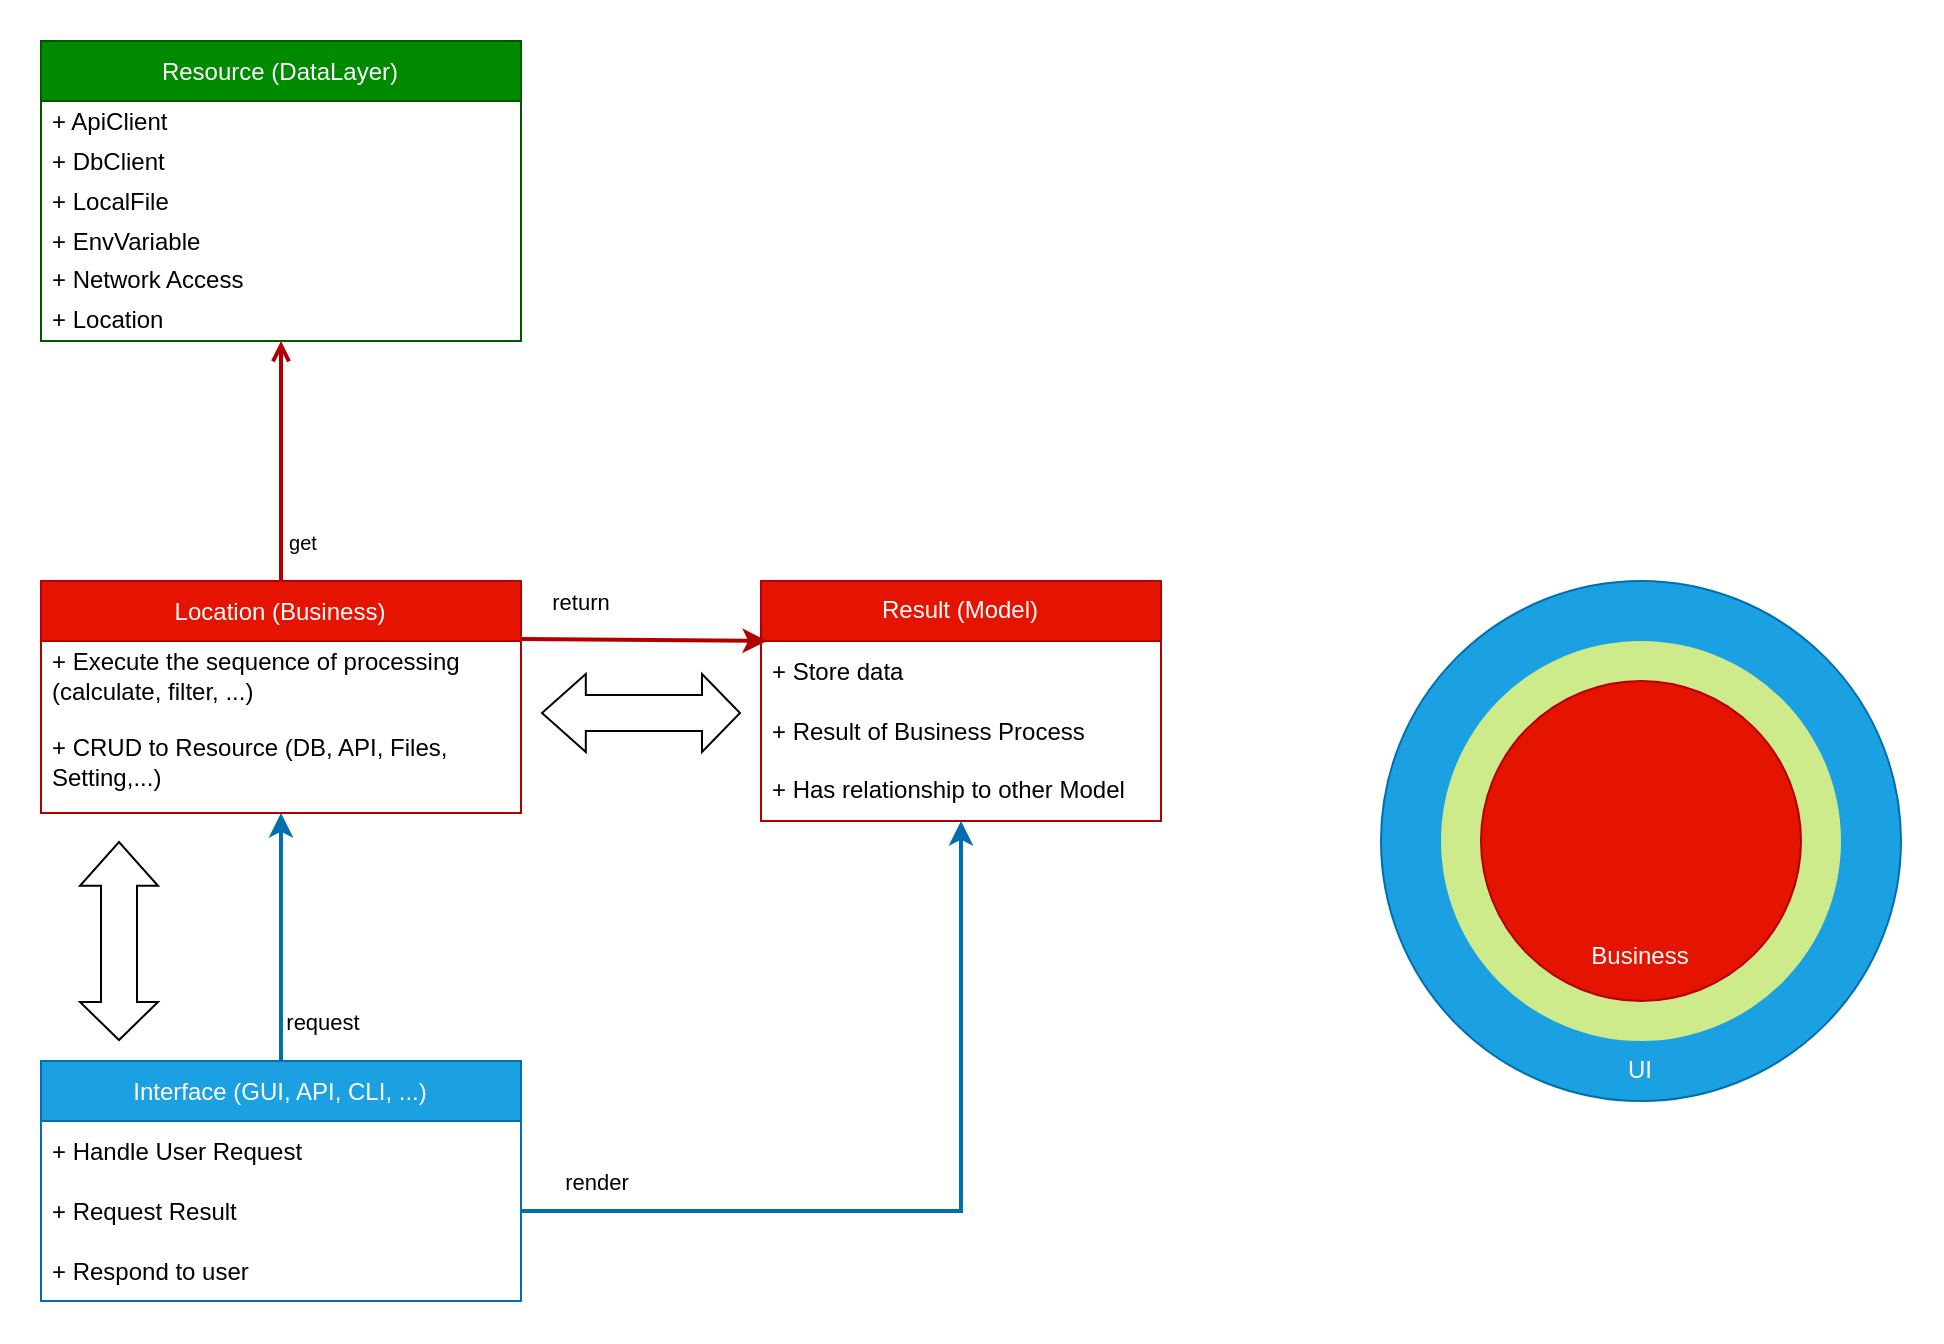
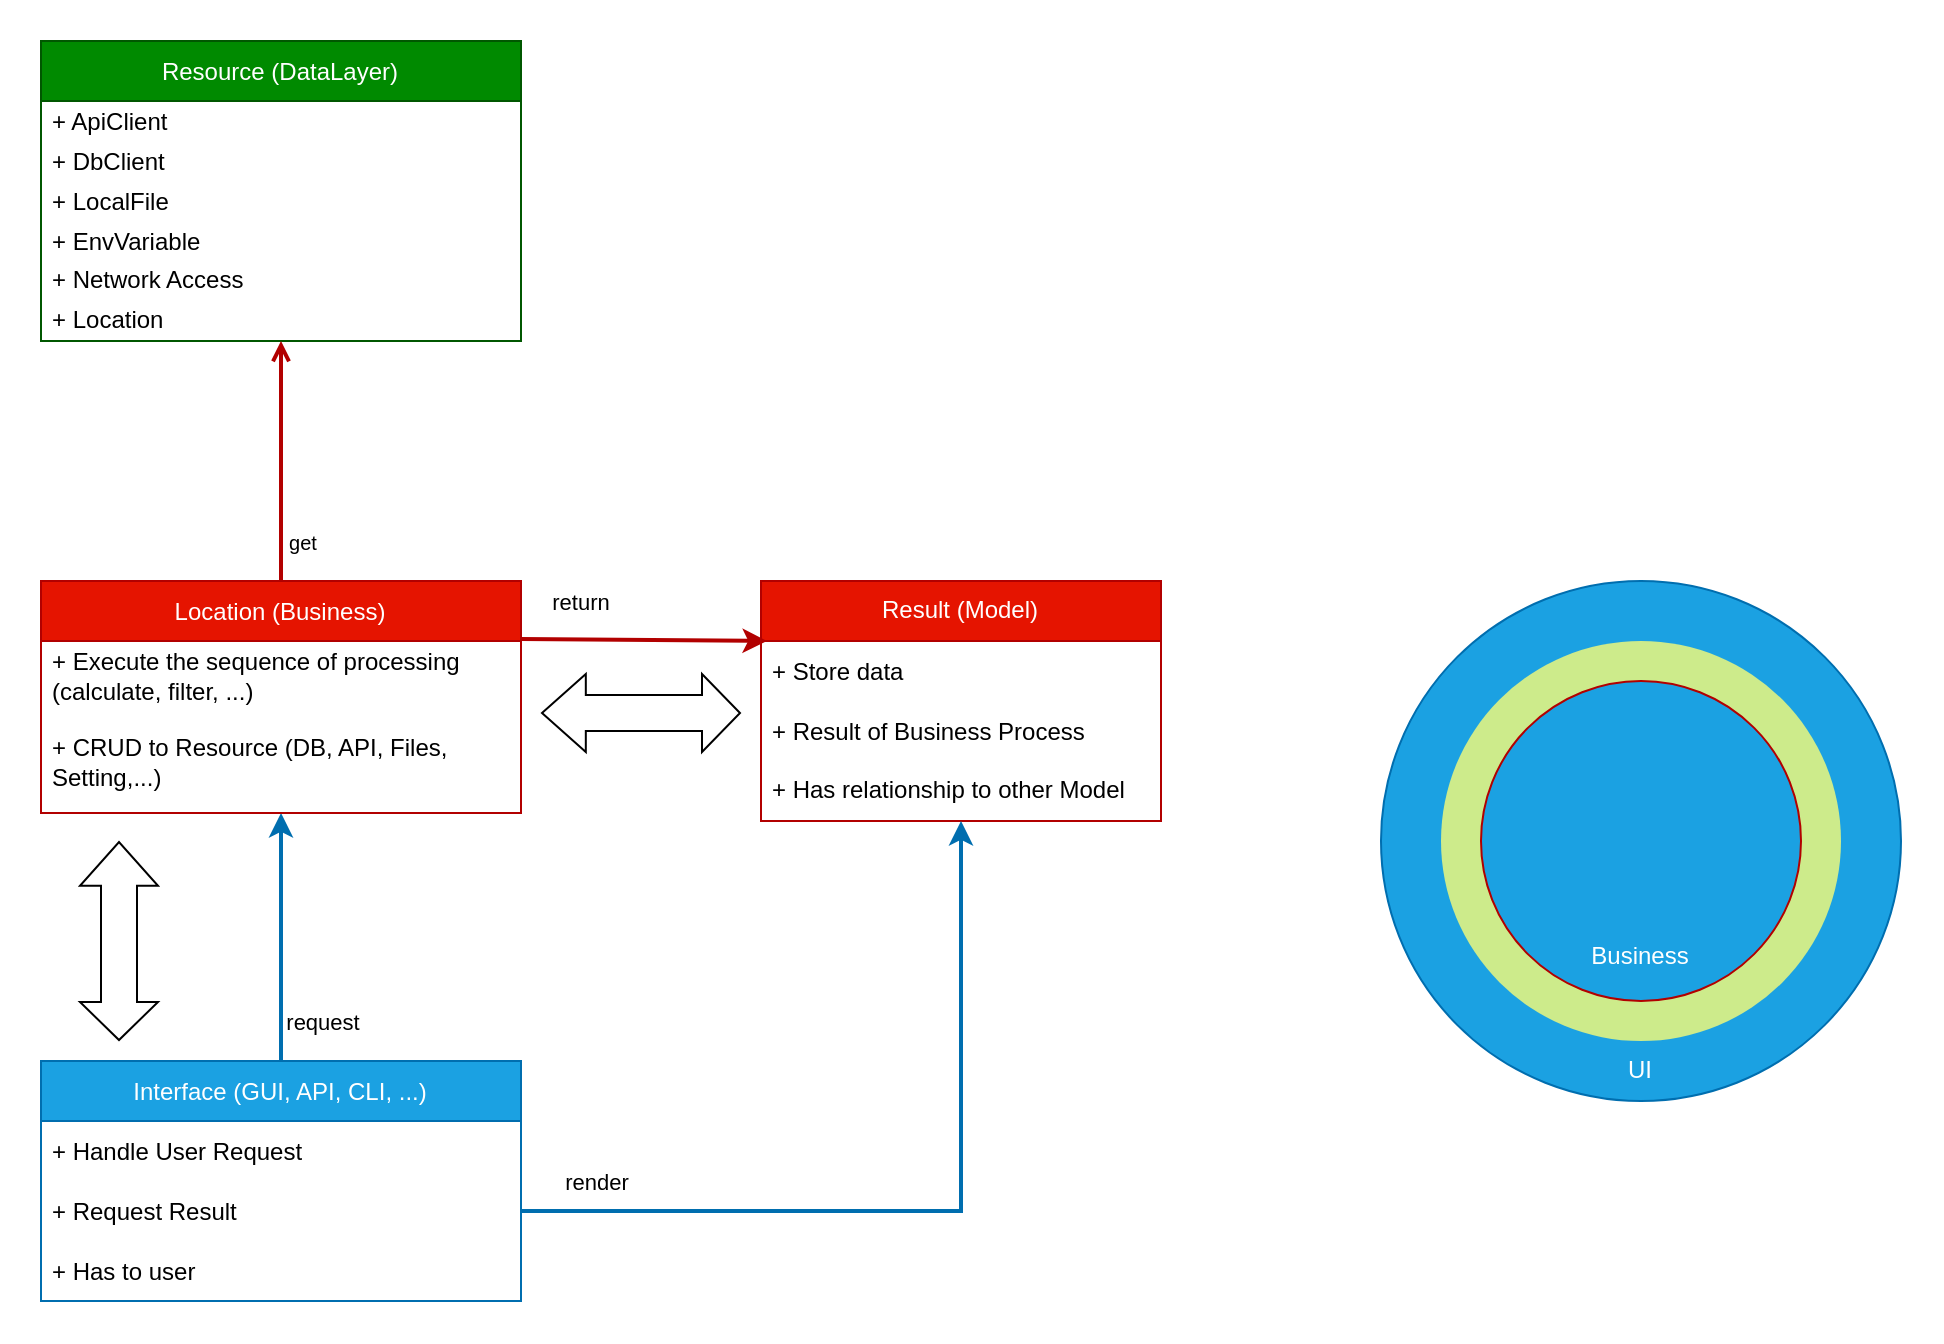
(1641, 841) -> (1641, 841)
(157, 1272) -> (130, 1272)
